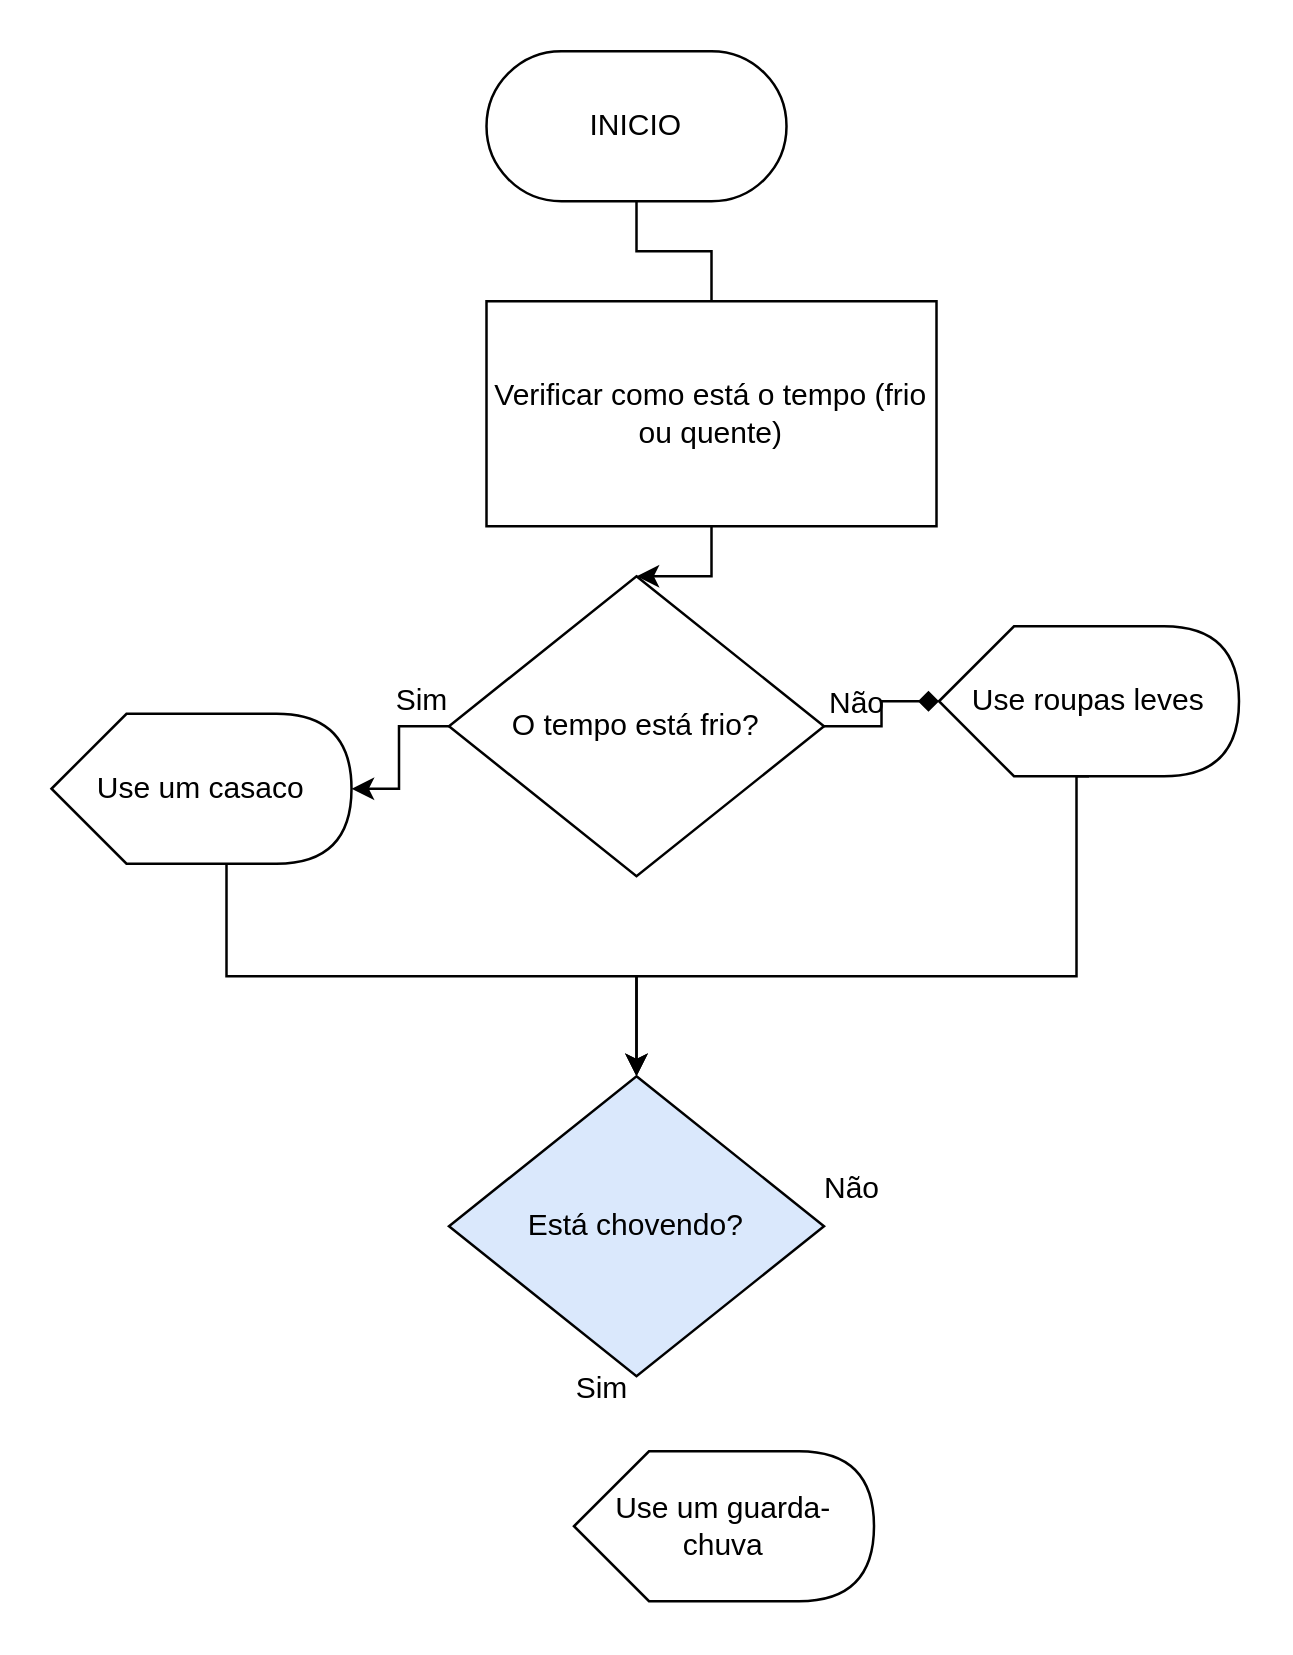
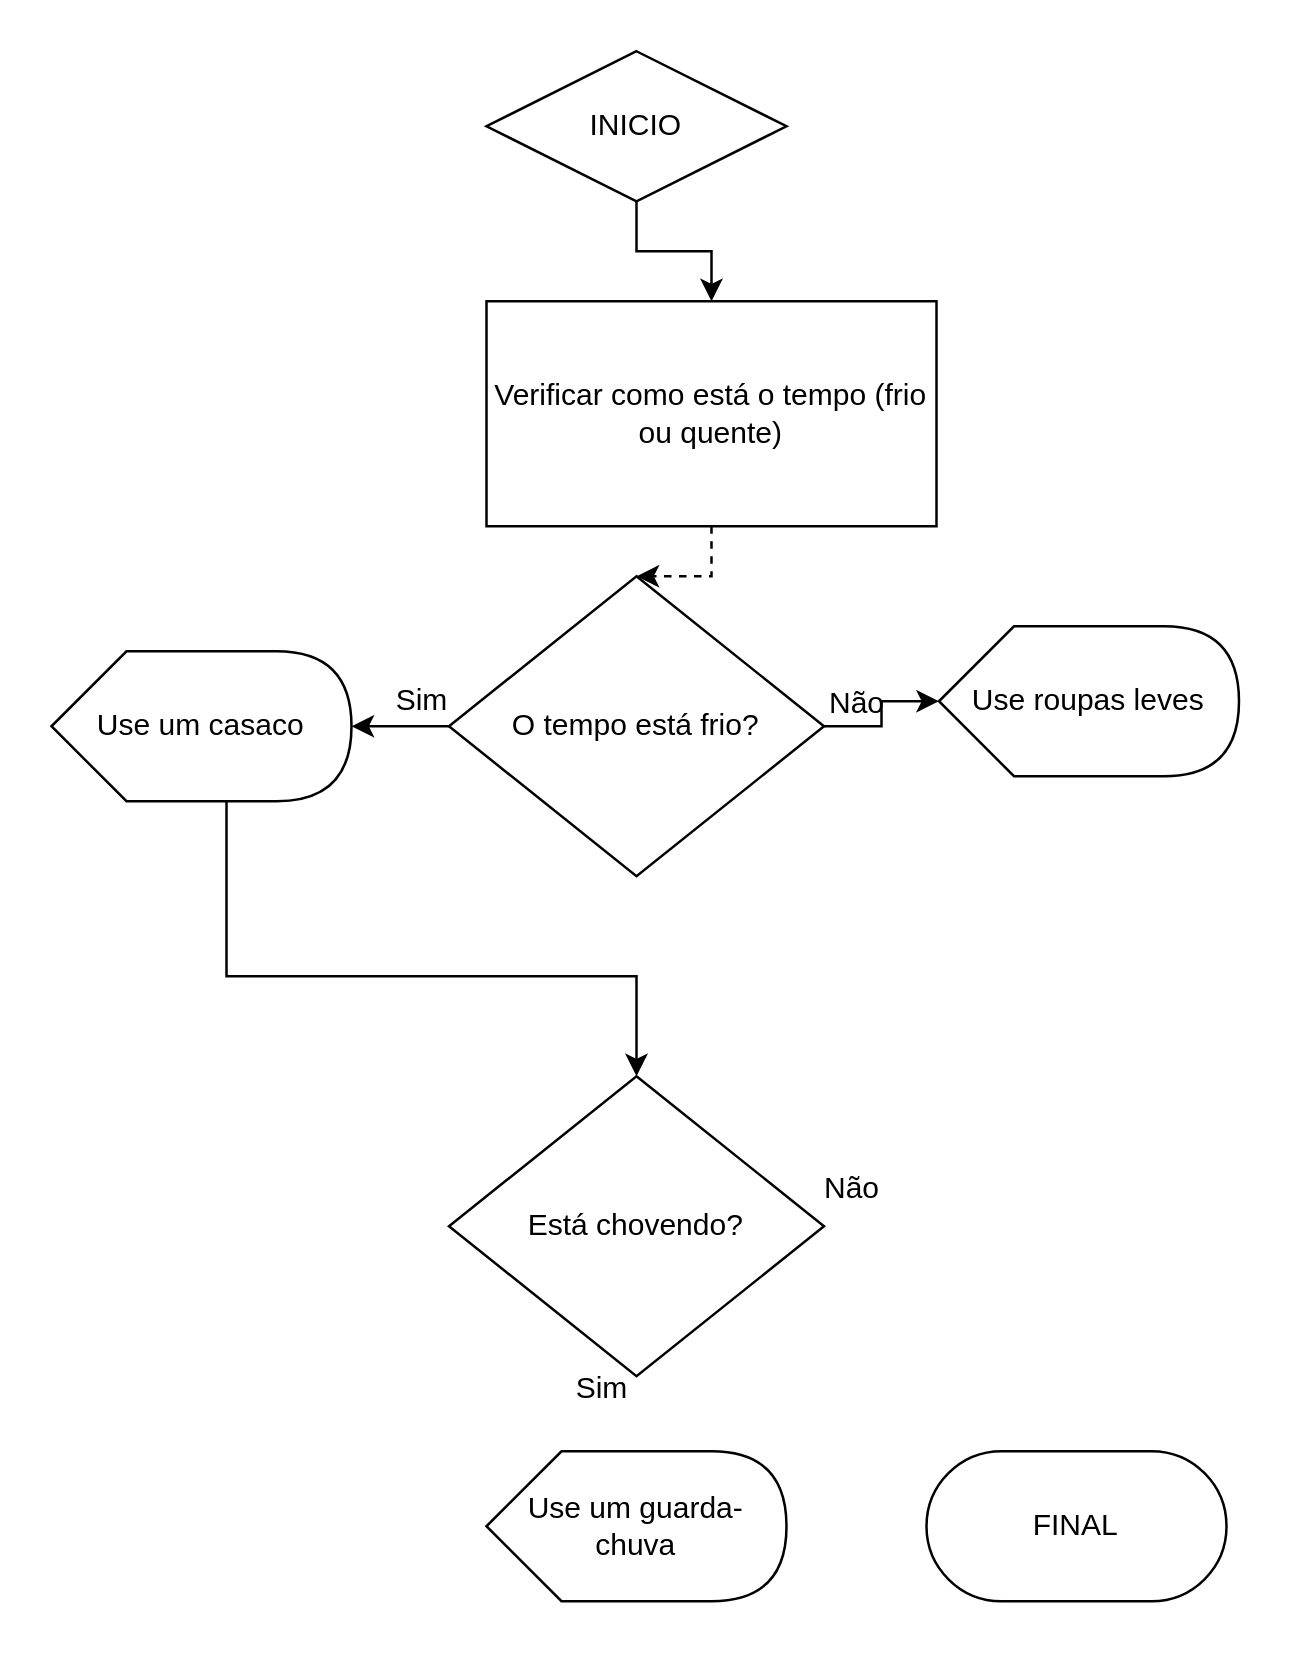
(636, 126) -> (636, 126)
(711, 289) -> (711, 283)
(705, 576) -> (705, 576)
(918, 701) -> (920, 701)
(201, 789) -> (201, 726)
(960, 976) -> none
(636, 1226) -> (636, 1226)
(724, 1526) -> (636, 1526)
none -> (1076, 1526)
